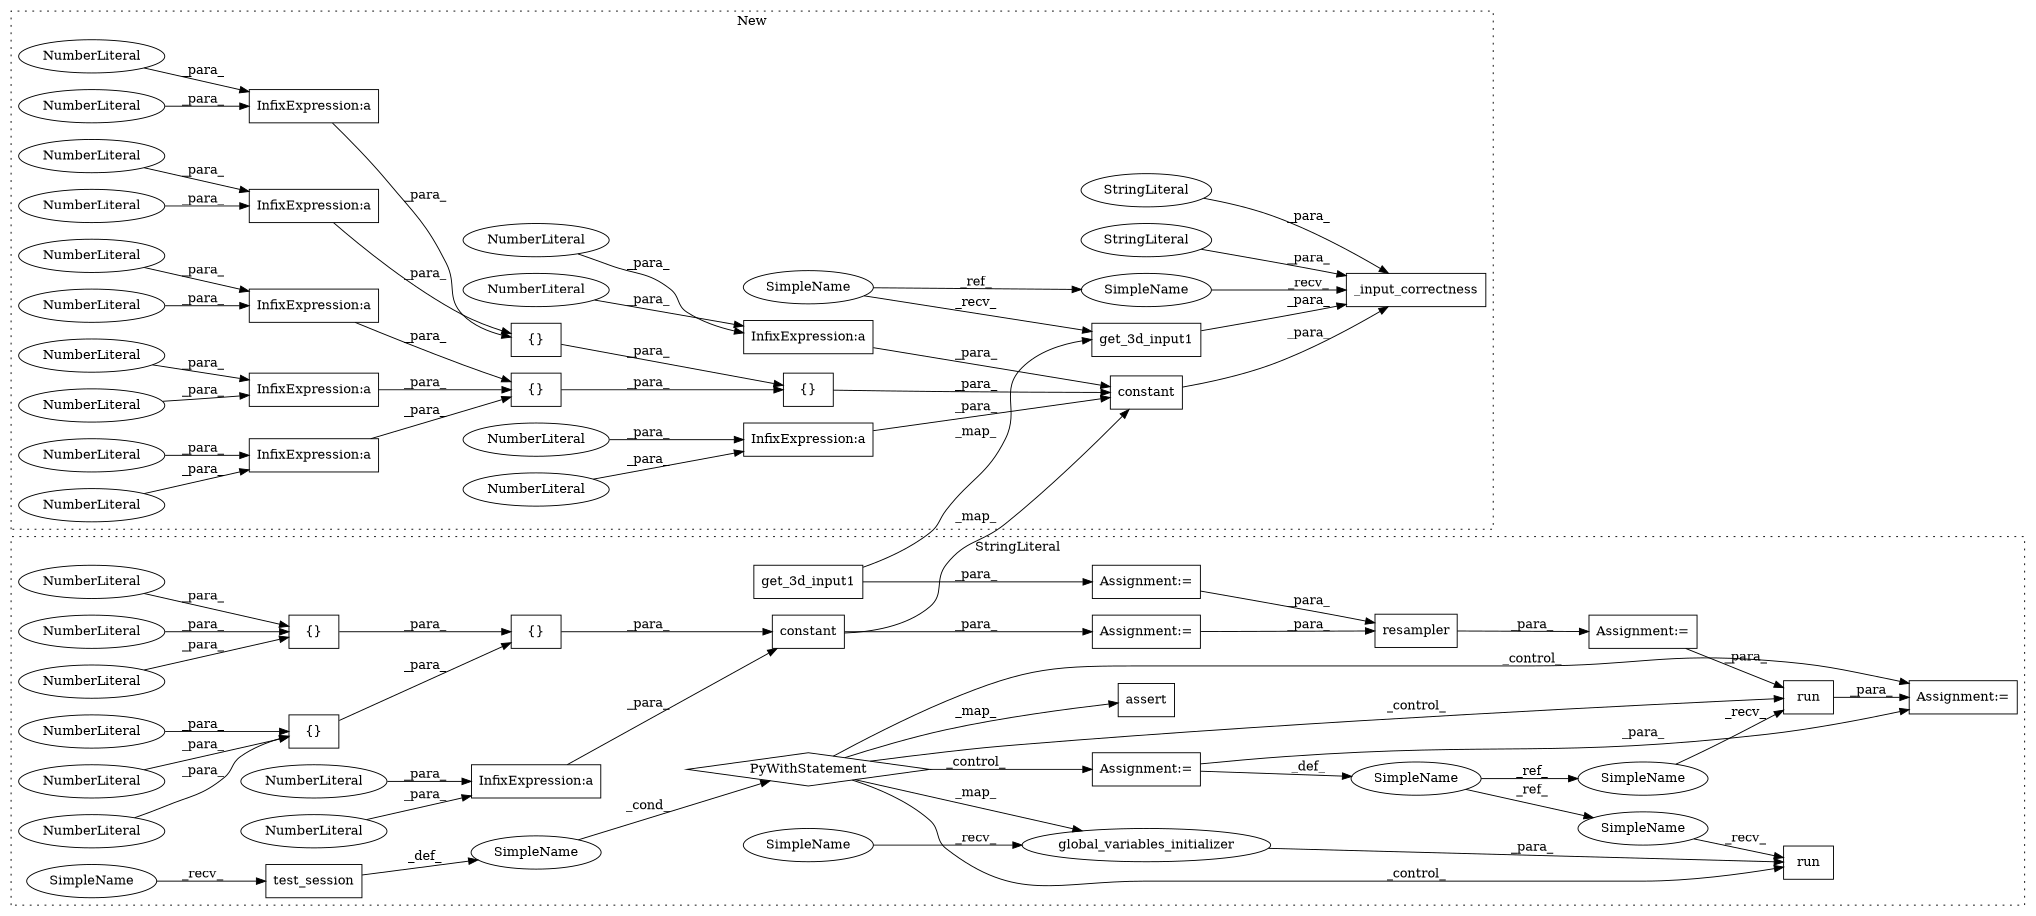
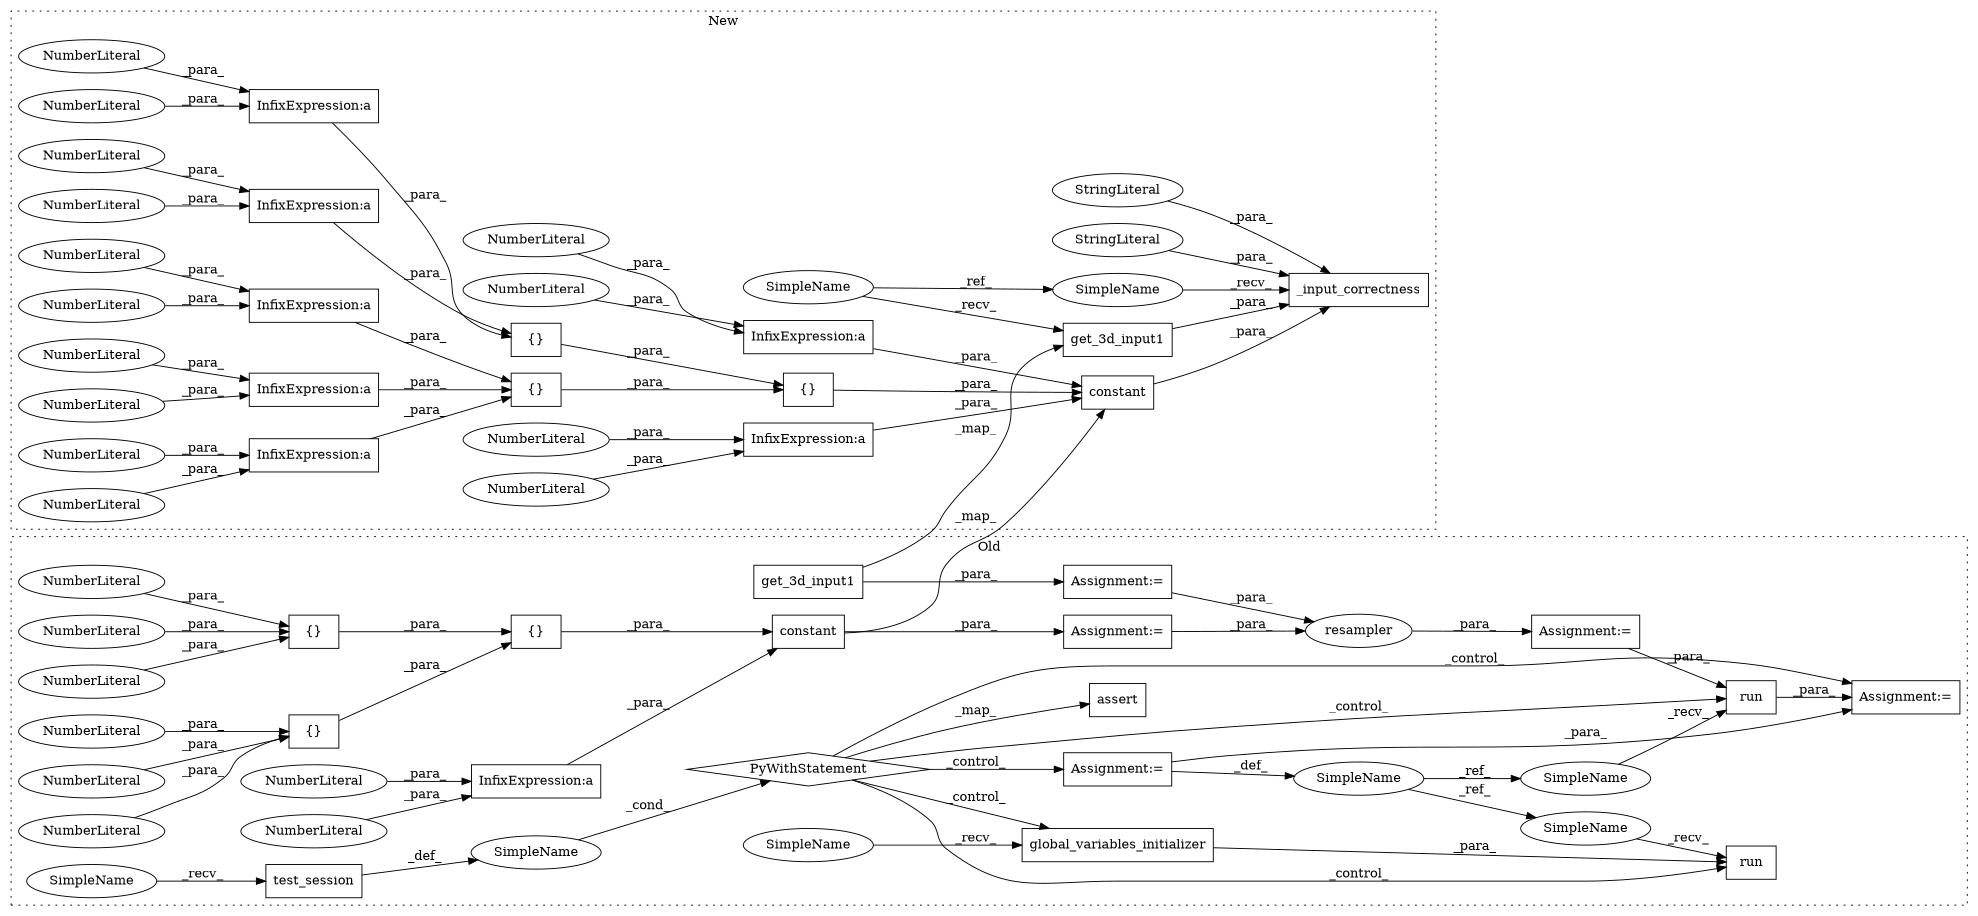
(1018, 547) -> (989, 547)
(1416, 631) -> (1359, 631)
(976, 793) -> (976, 798)
(1146, 845) -> (1118, 845)
